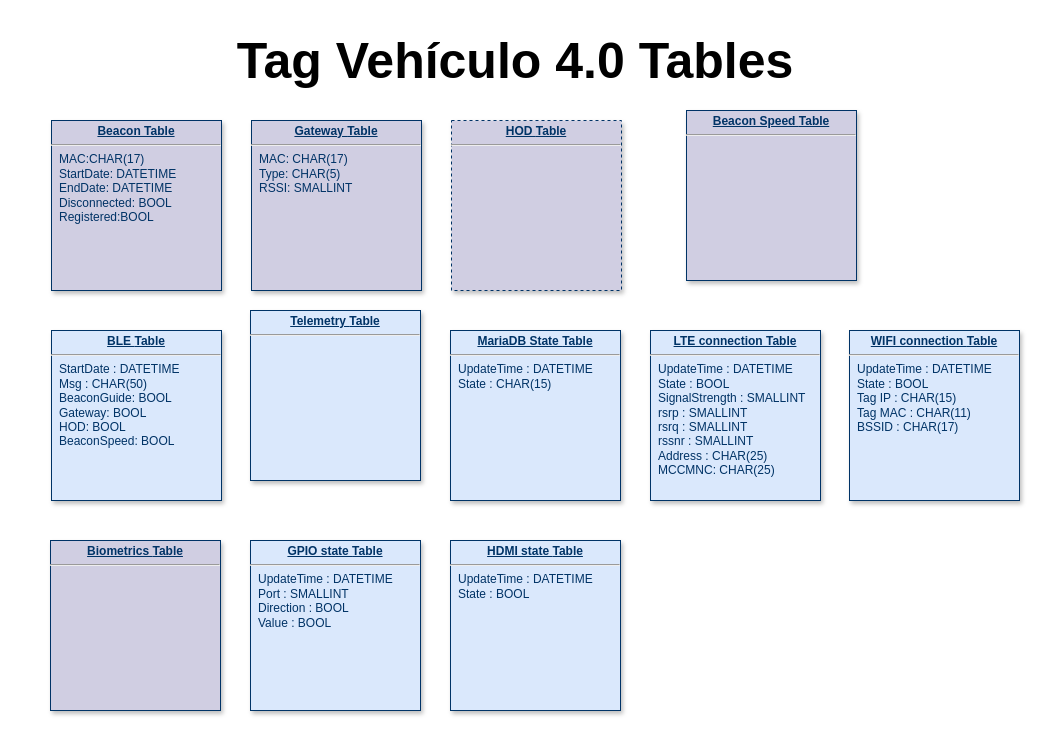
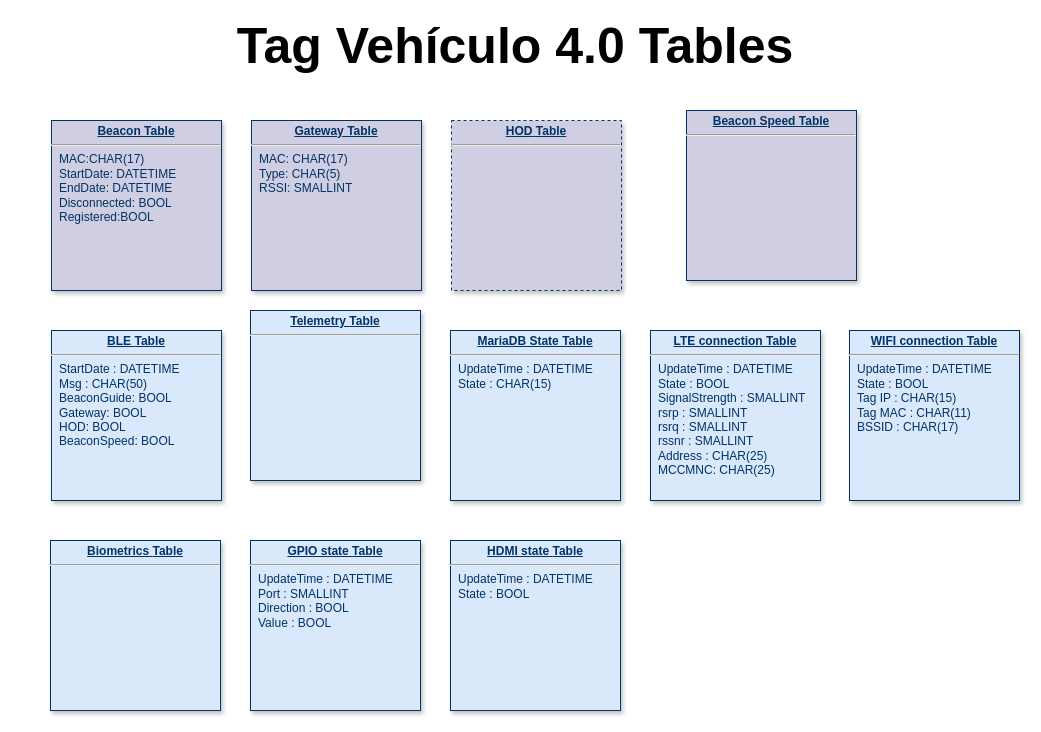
(516, 61) -> (516, 46)
(136, 626) -> (136, 626)
